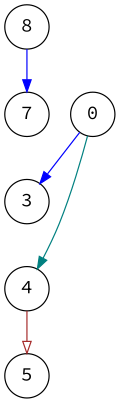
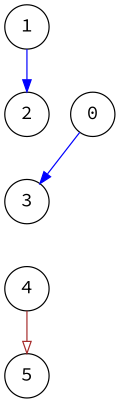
(27, 27) -> (27, 27)
(27, 114) -> (27, 114)
(69, 198) -> none
